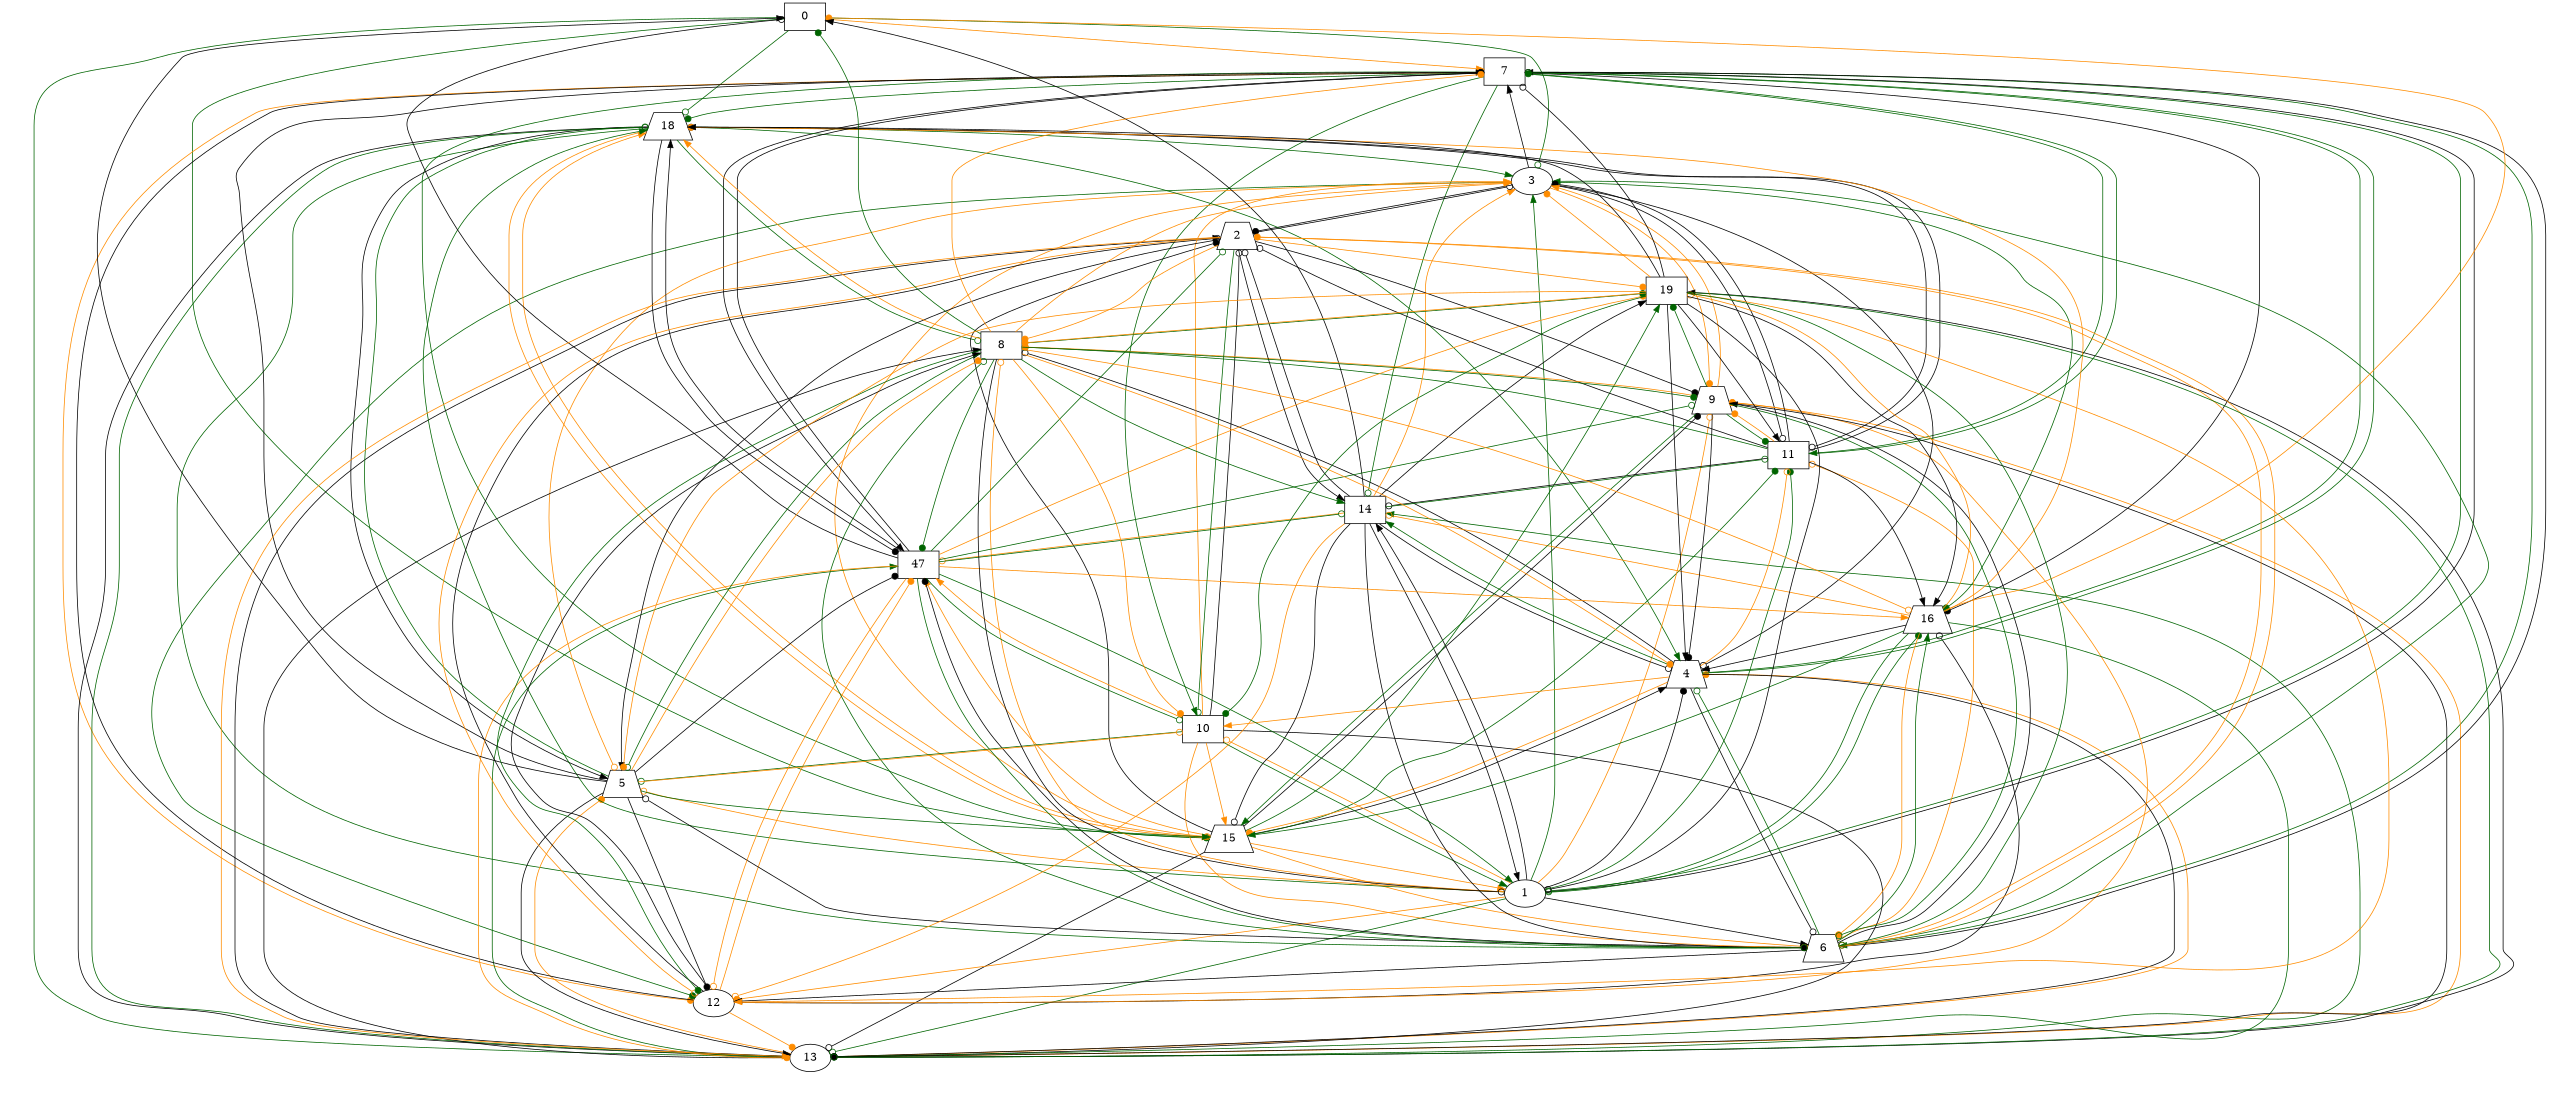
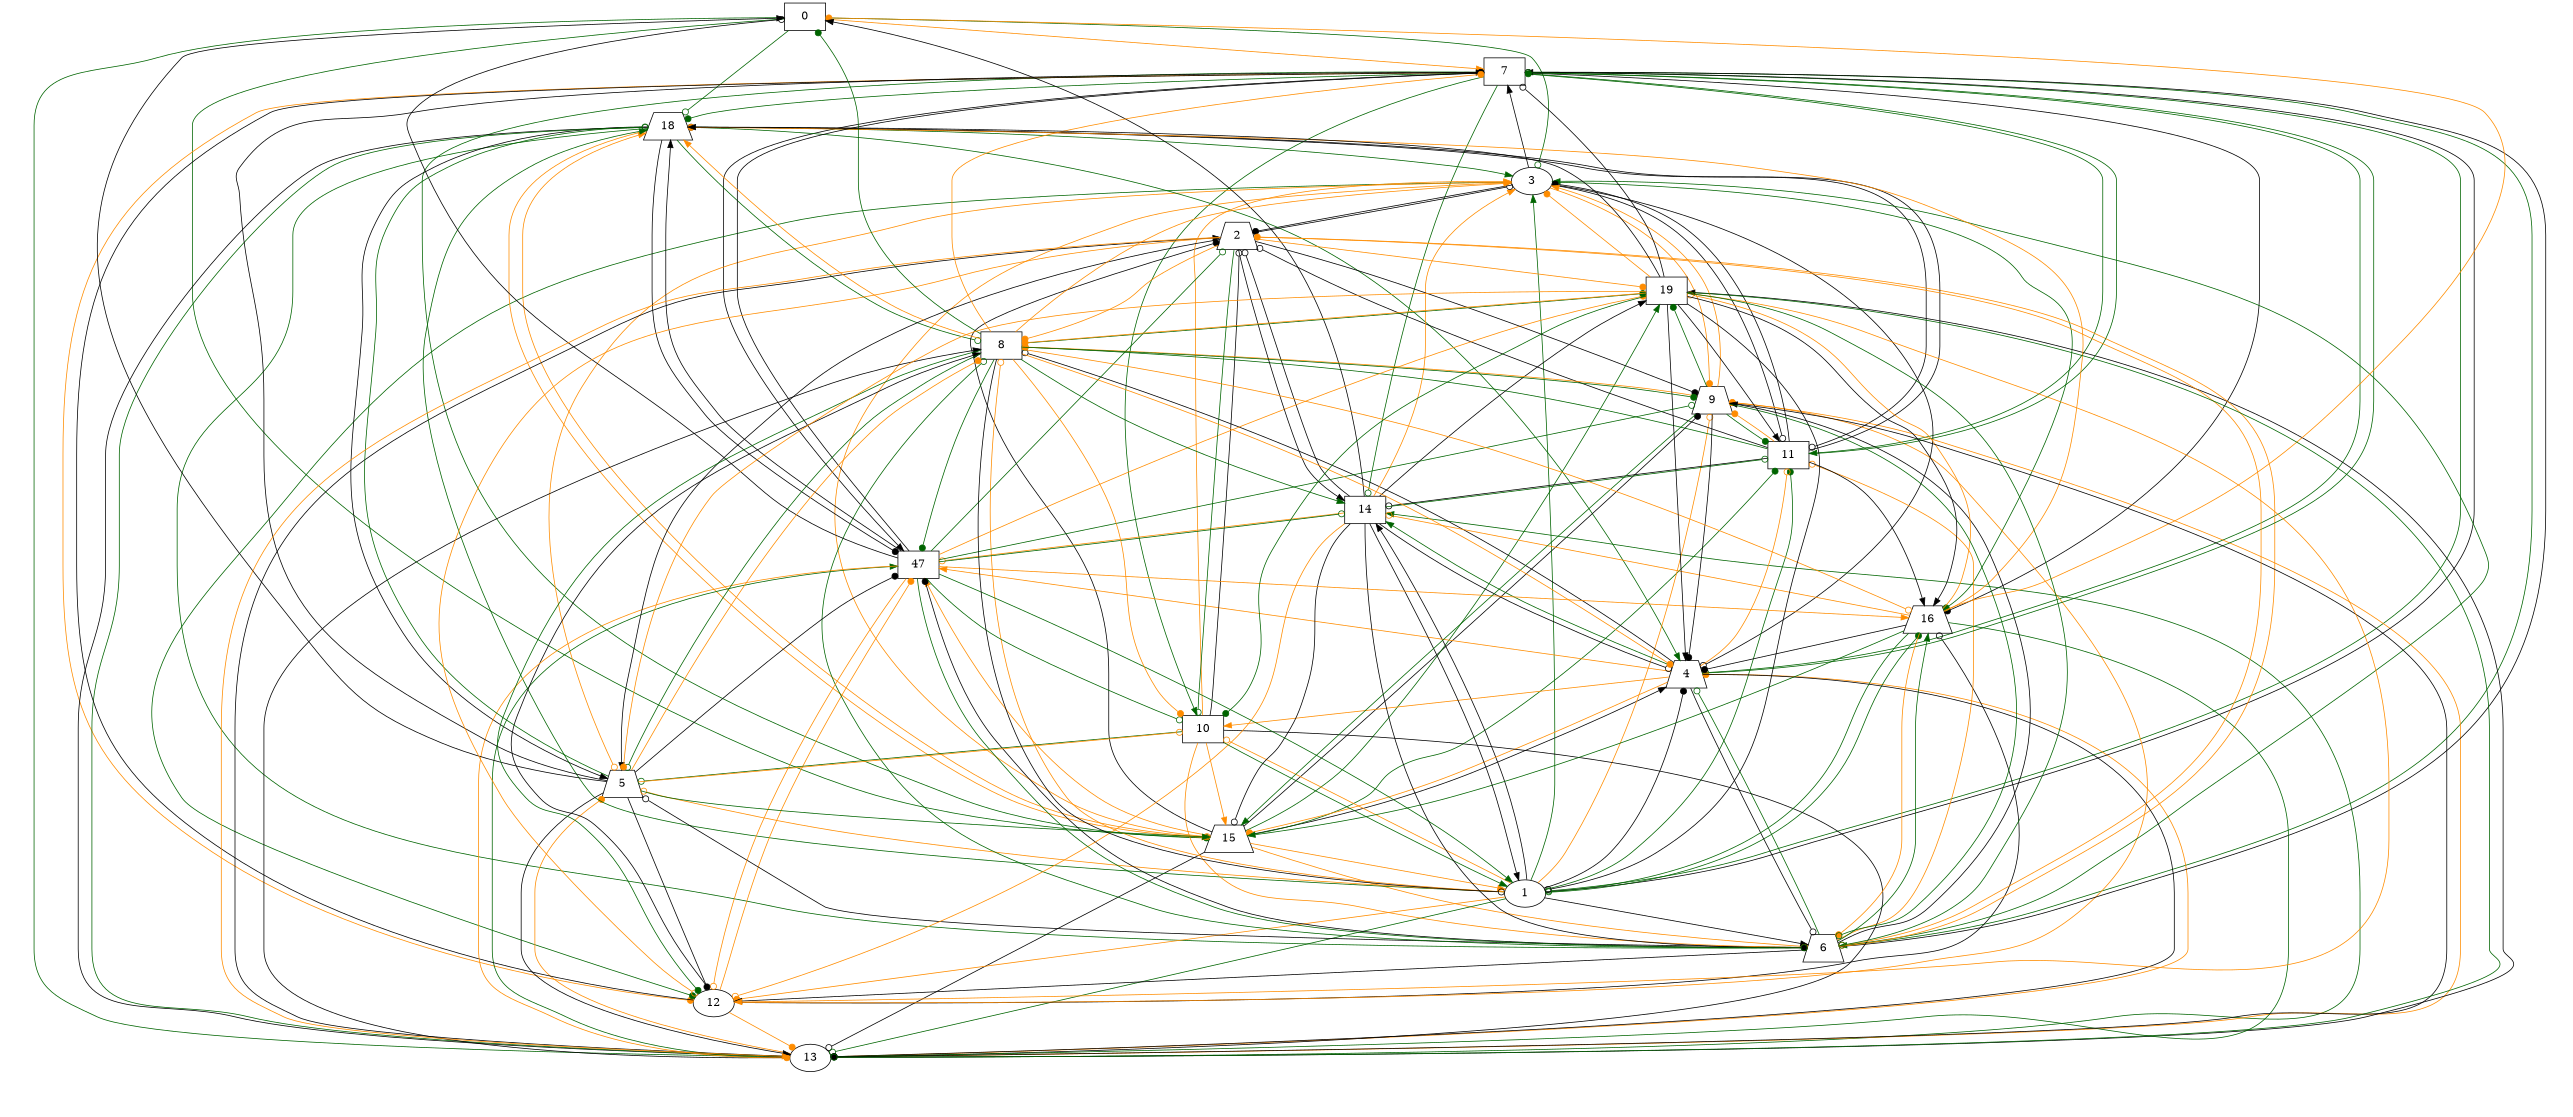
(548, 408) -> none
(1807, 647) -> (1807, 647)
(1056, 660) -> (1309, 620)
